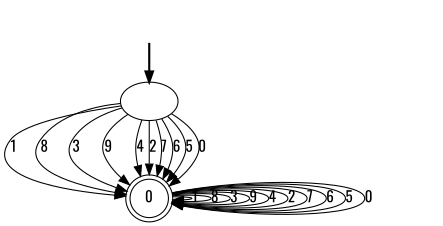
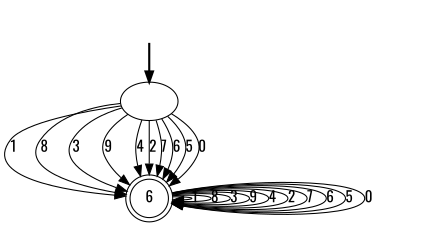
(149, 198) -> (149, 198)
